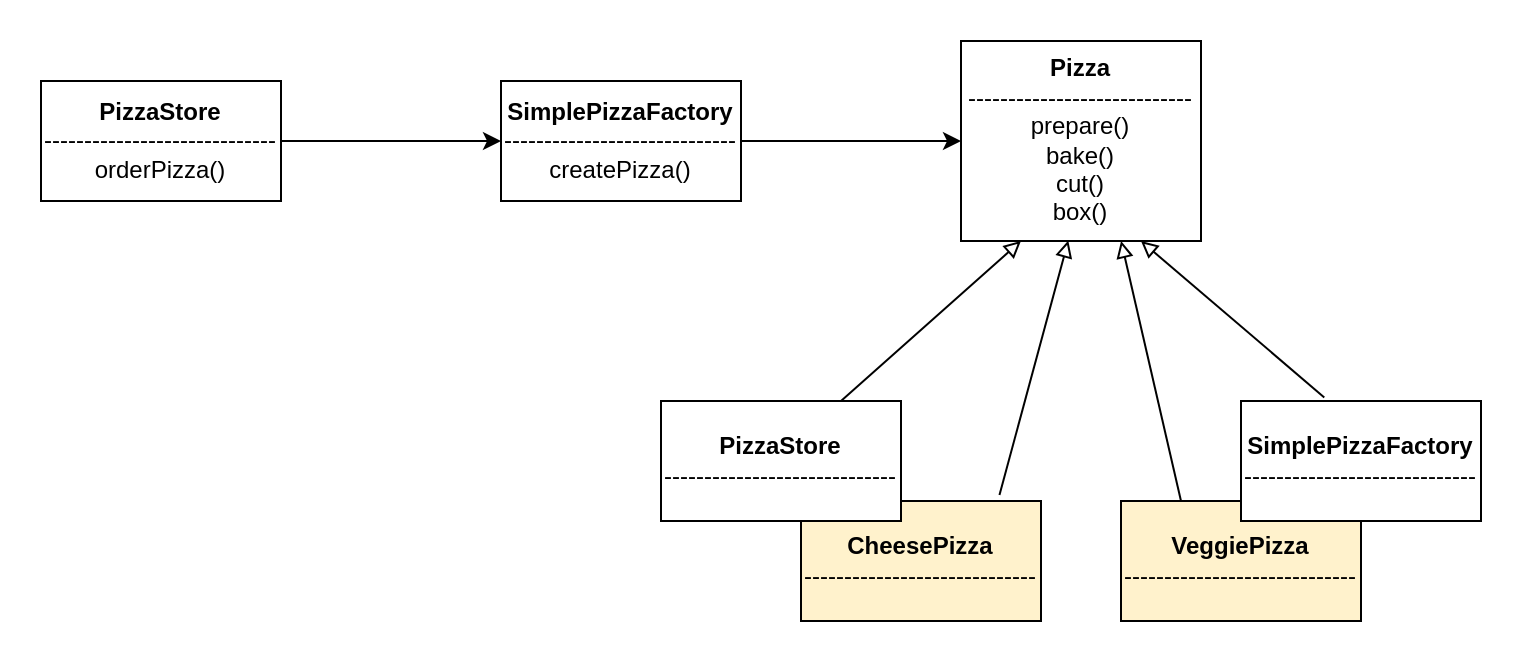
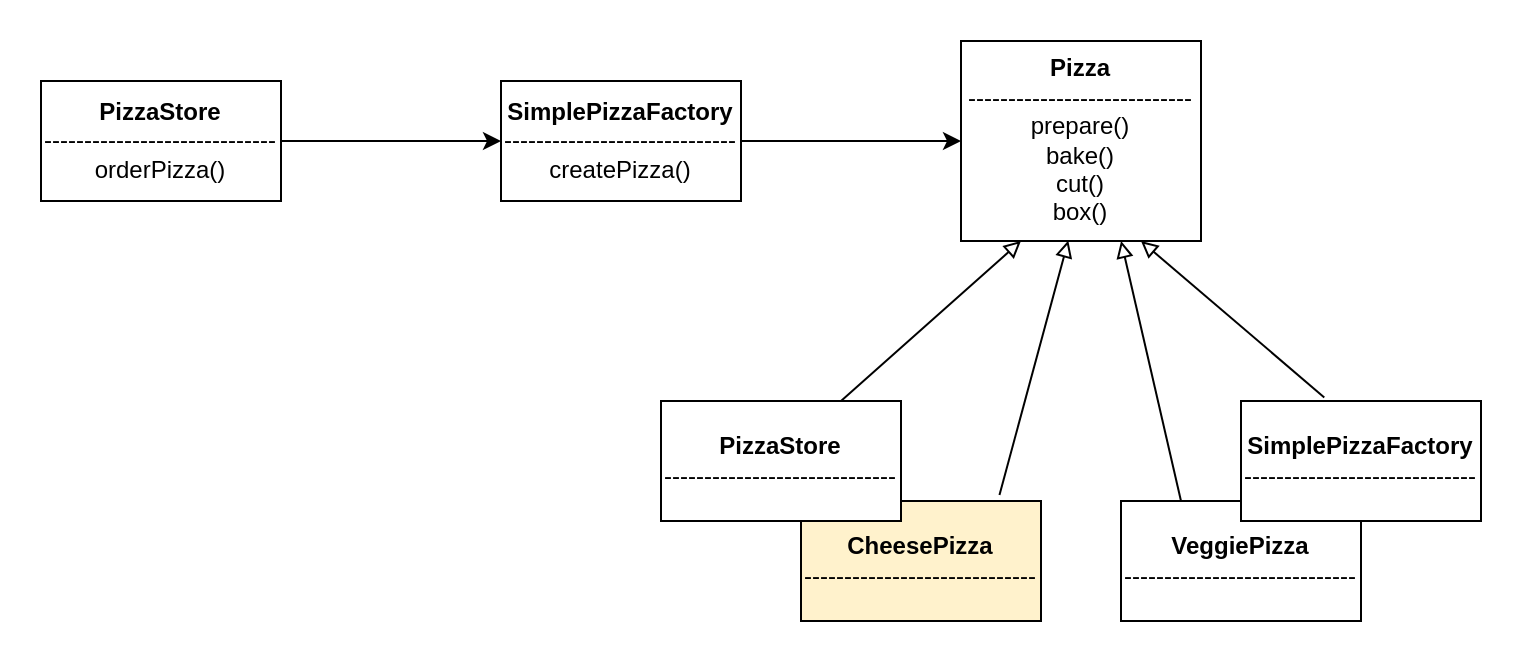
(1241, 561) -> (1241, 561)
